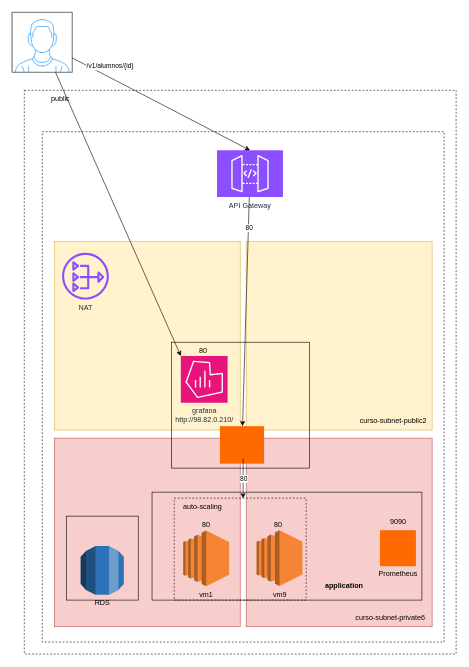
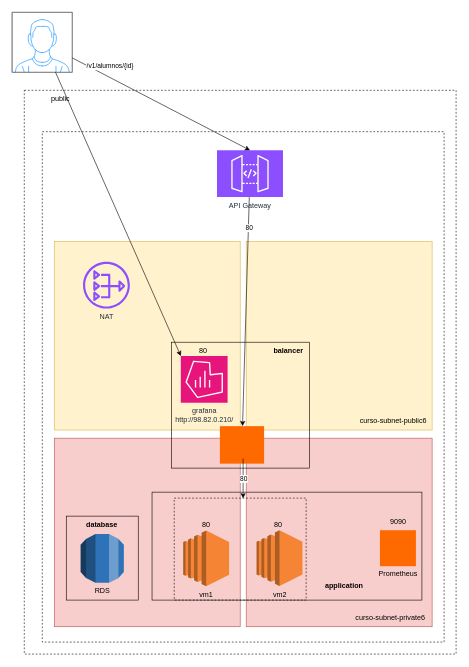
(86, 276) -> (107, 285)
none -> (289, 351)
(394, 421) -> (394, 421)
(203, 507) -> none
none -> (102, 525)
(102, 571) -> (102, 559)
(280, 595) -> (280, 595)
